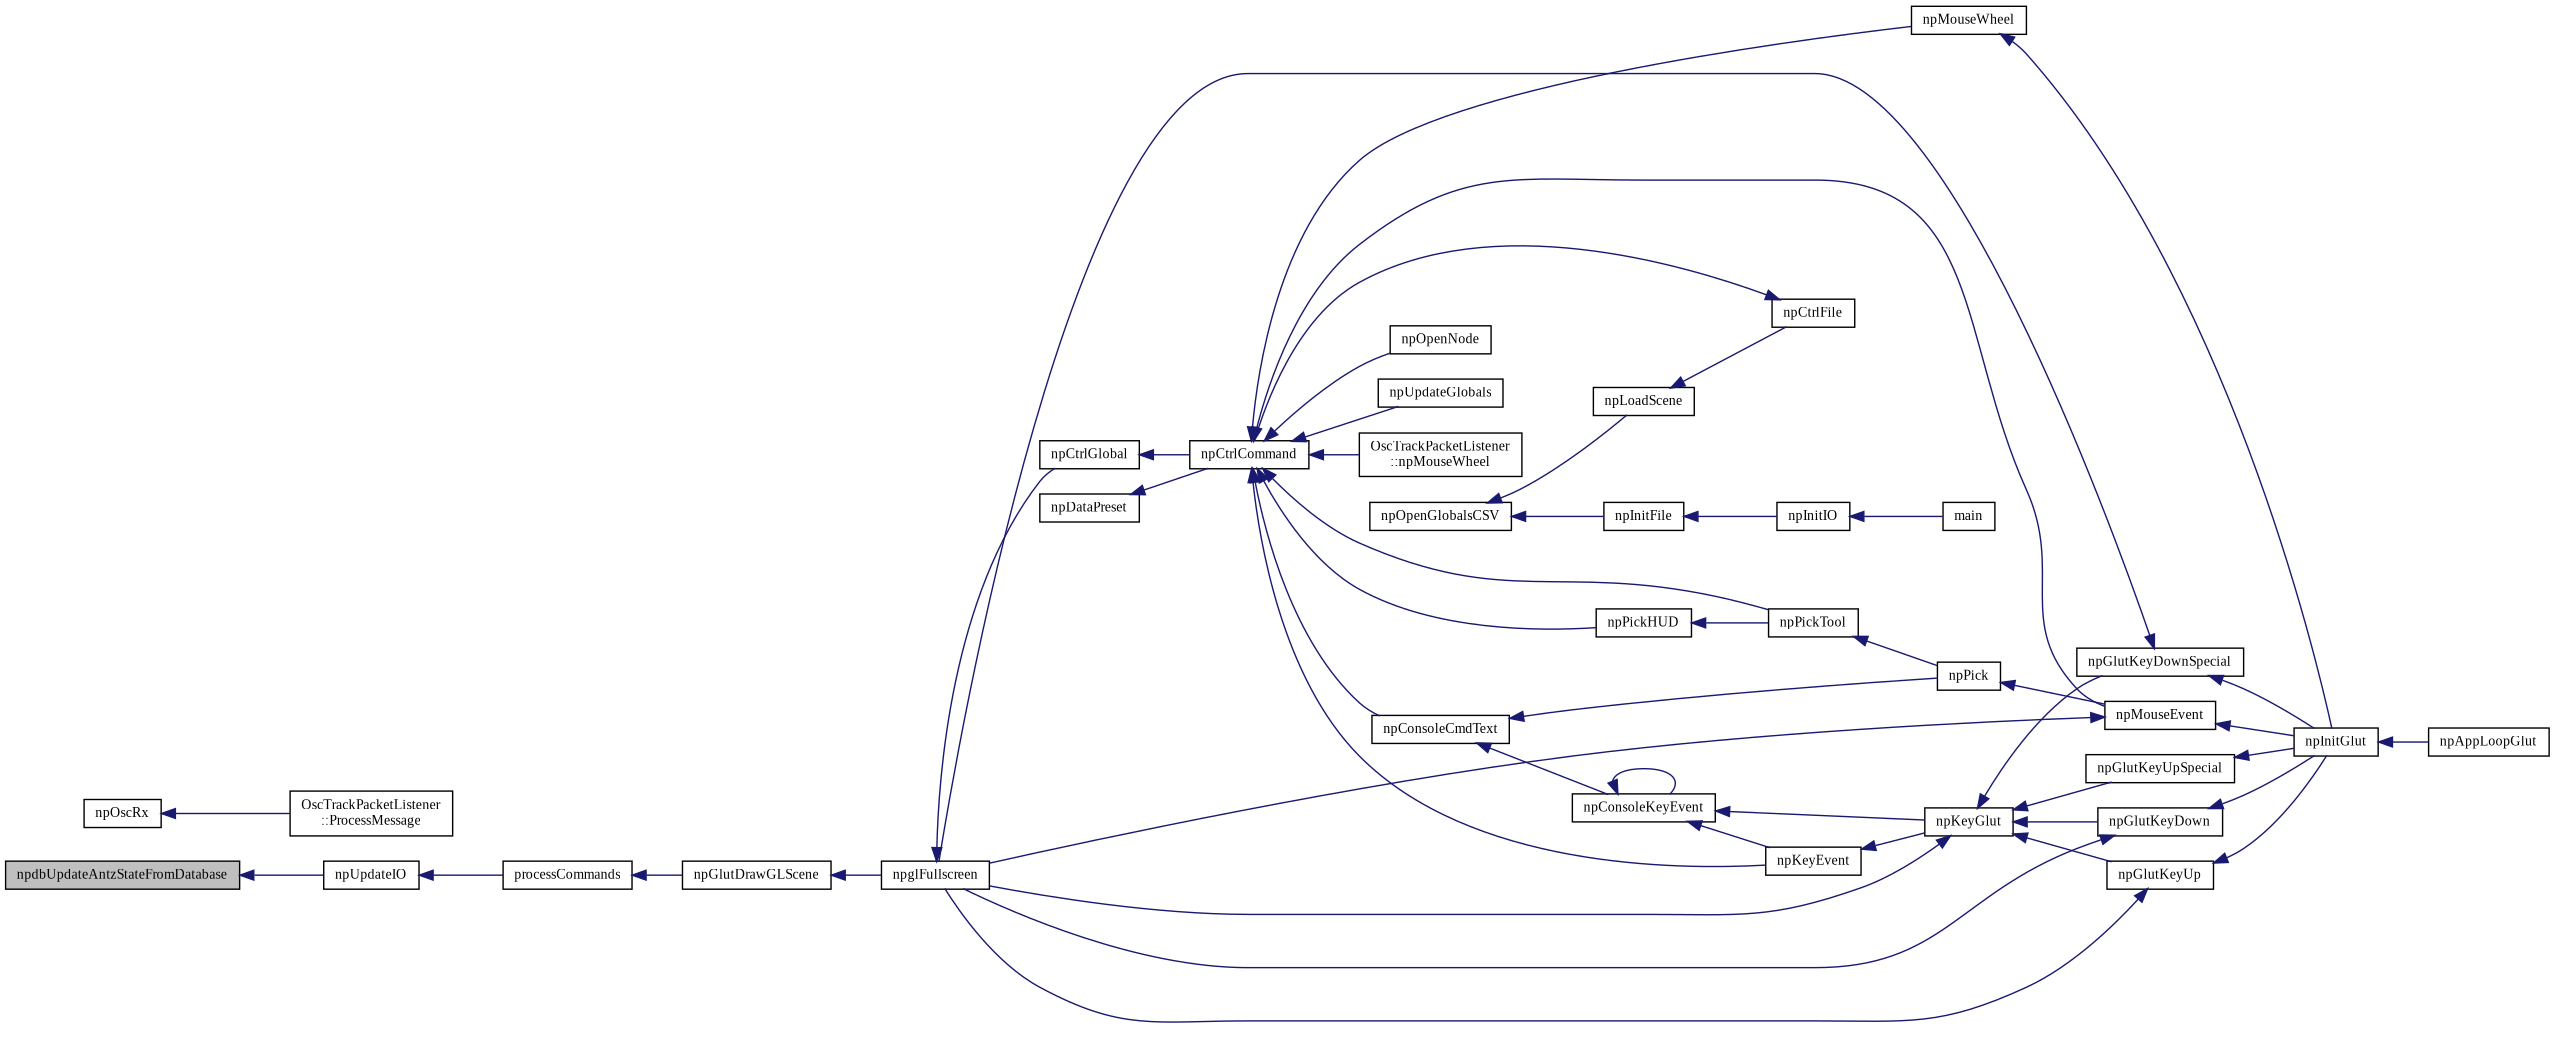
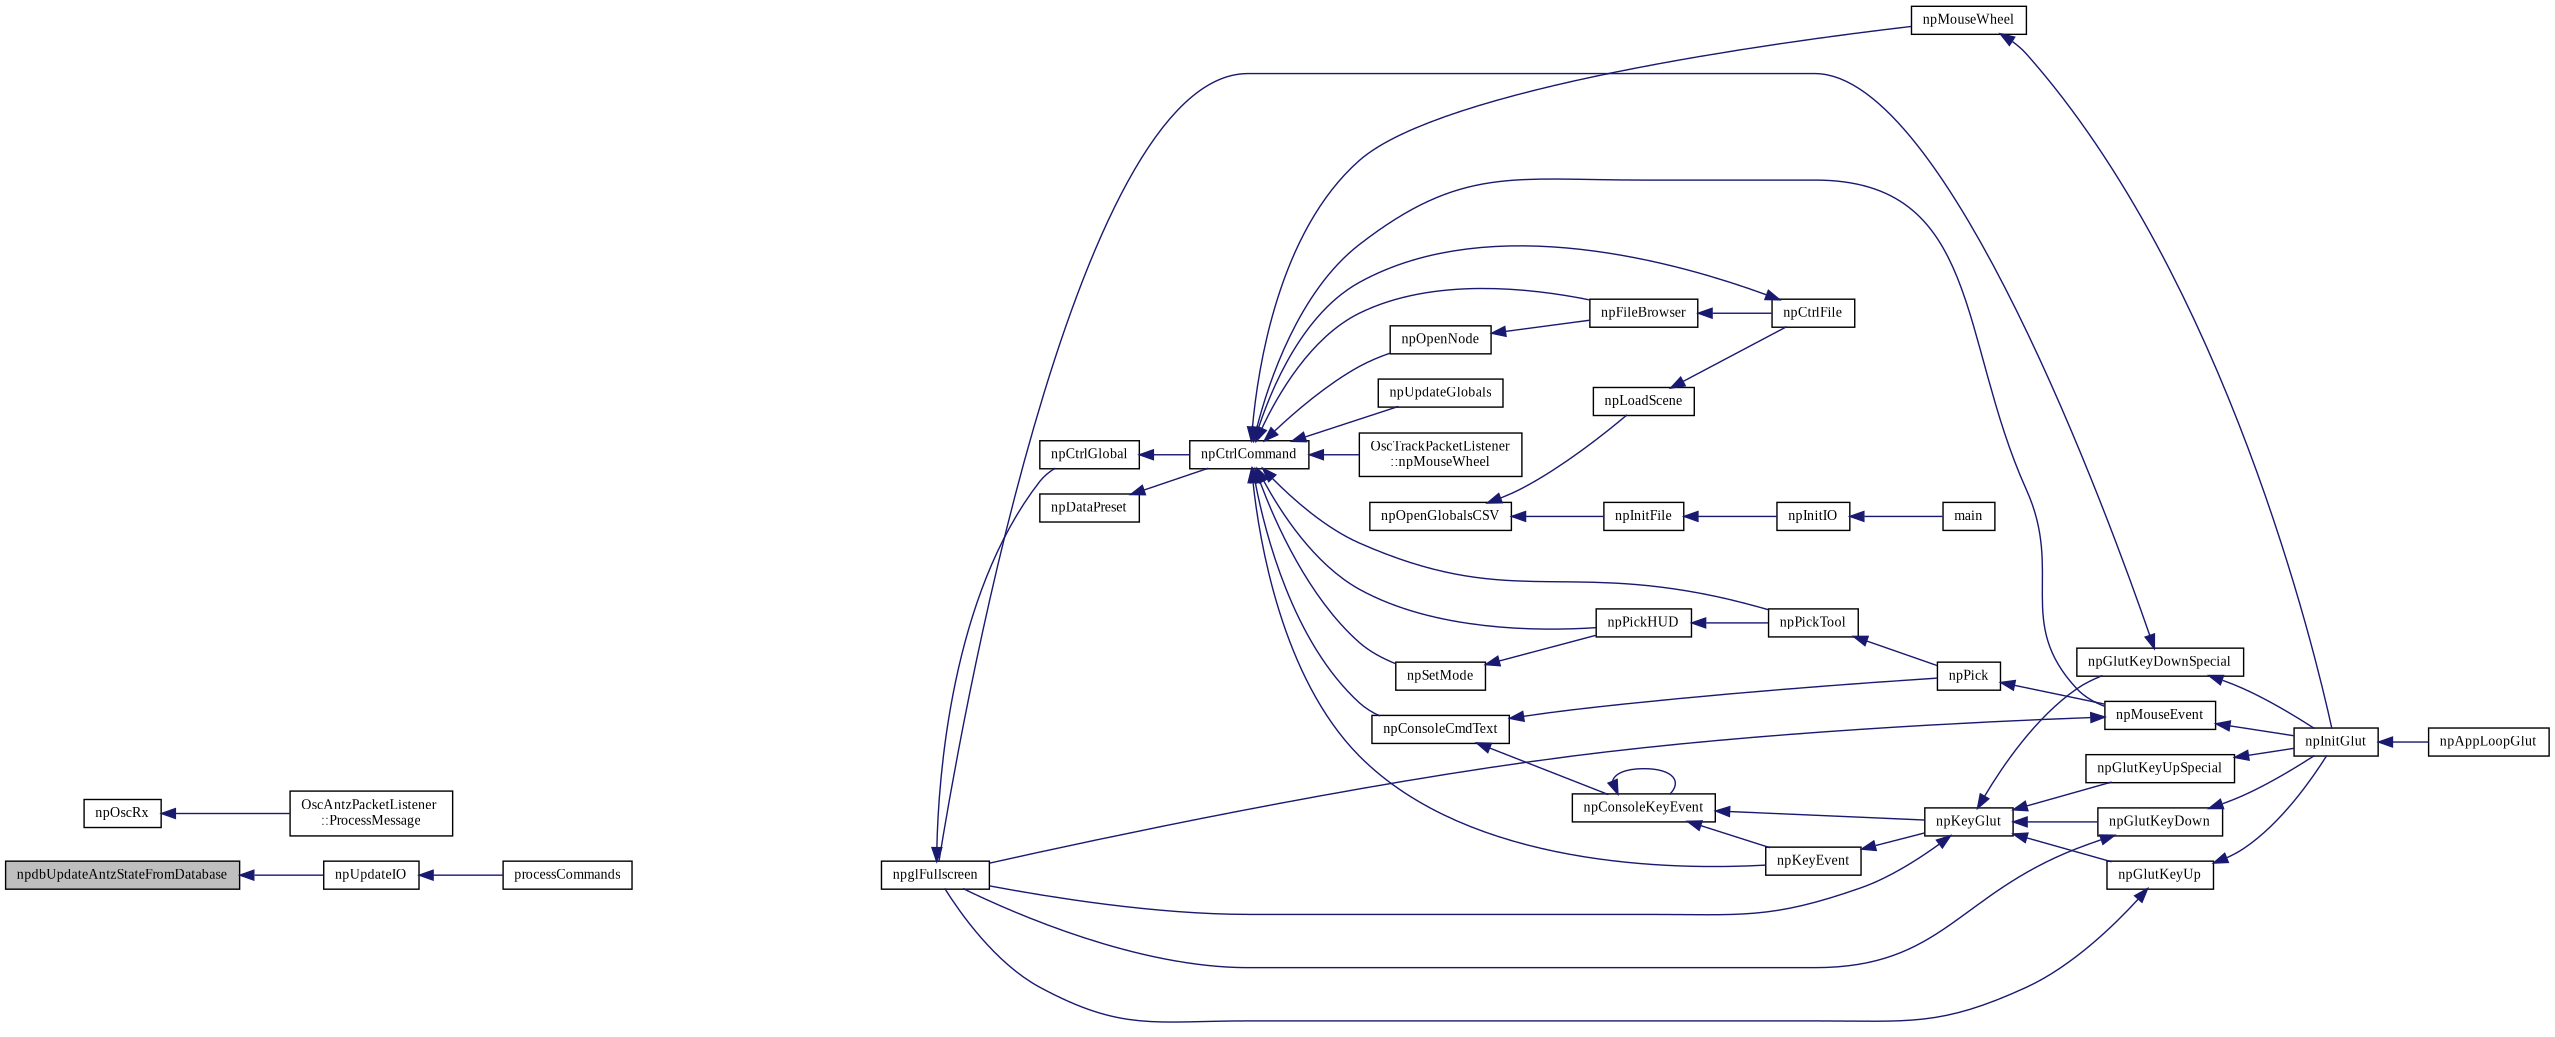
none -> (1644, 313)
none -> (1441, 676)
(371, 814) -> (371, 814)
(757, 875) -> none
